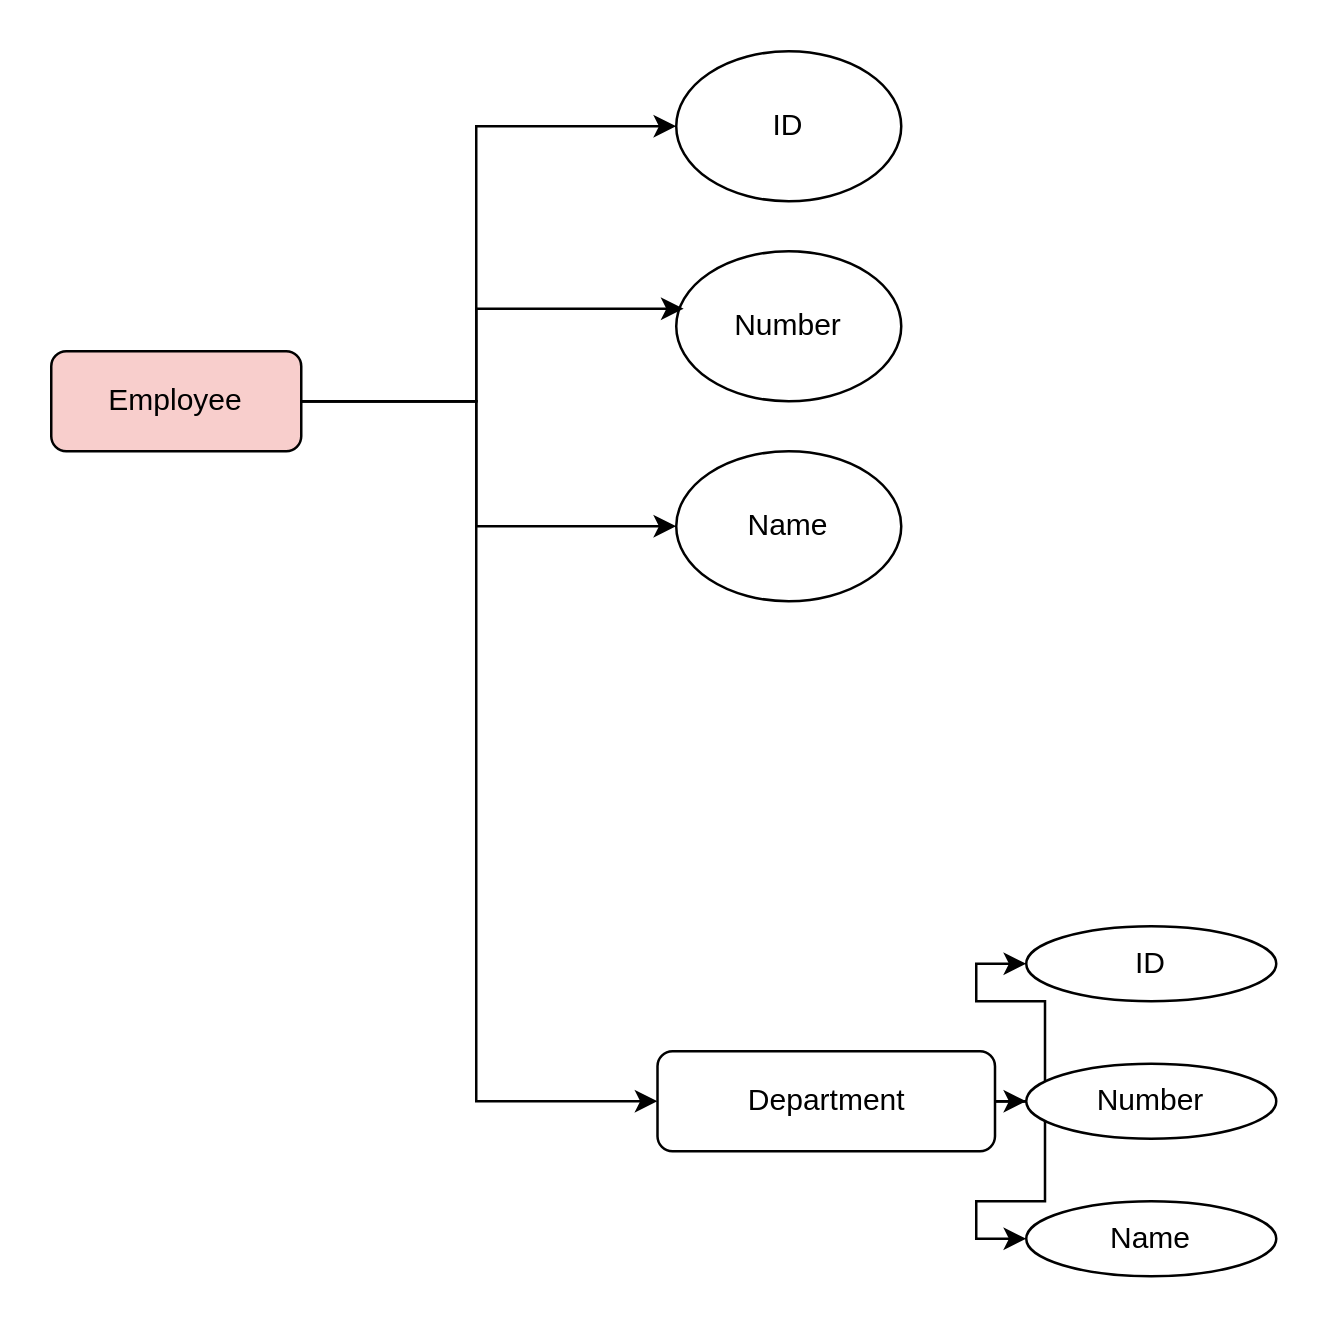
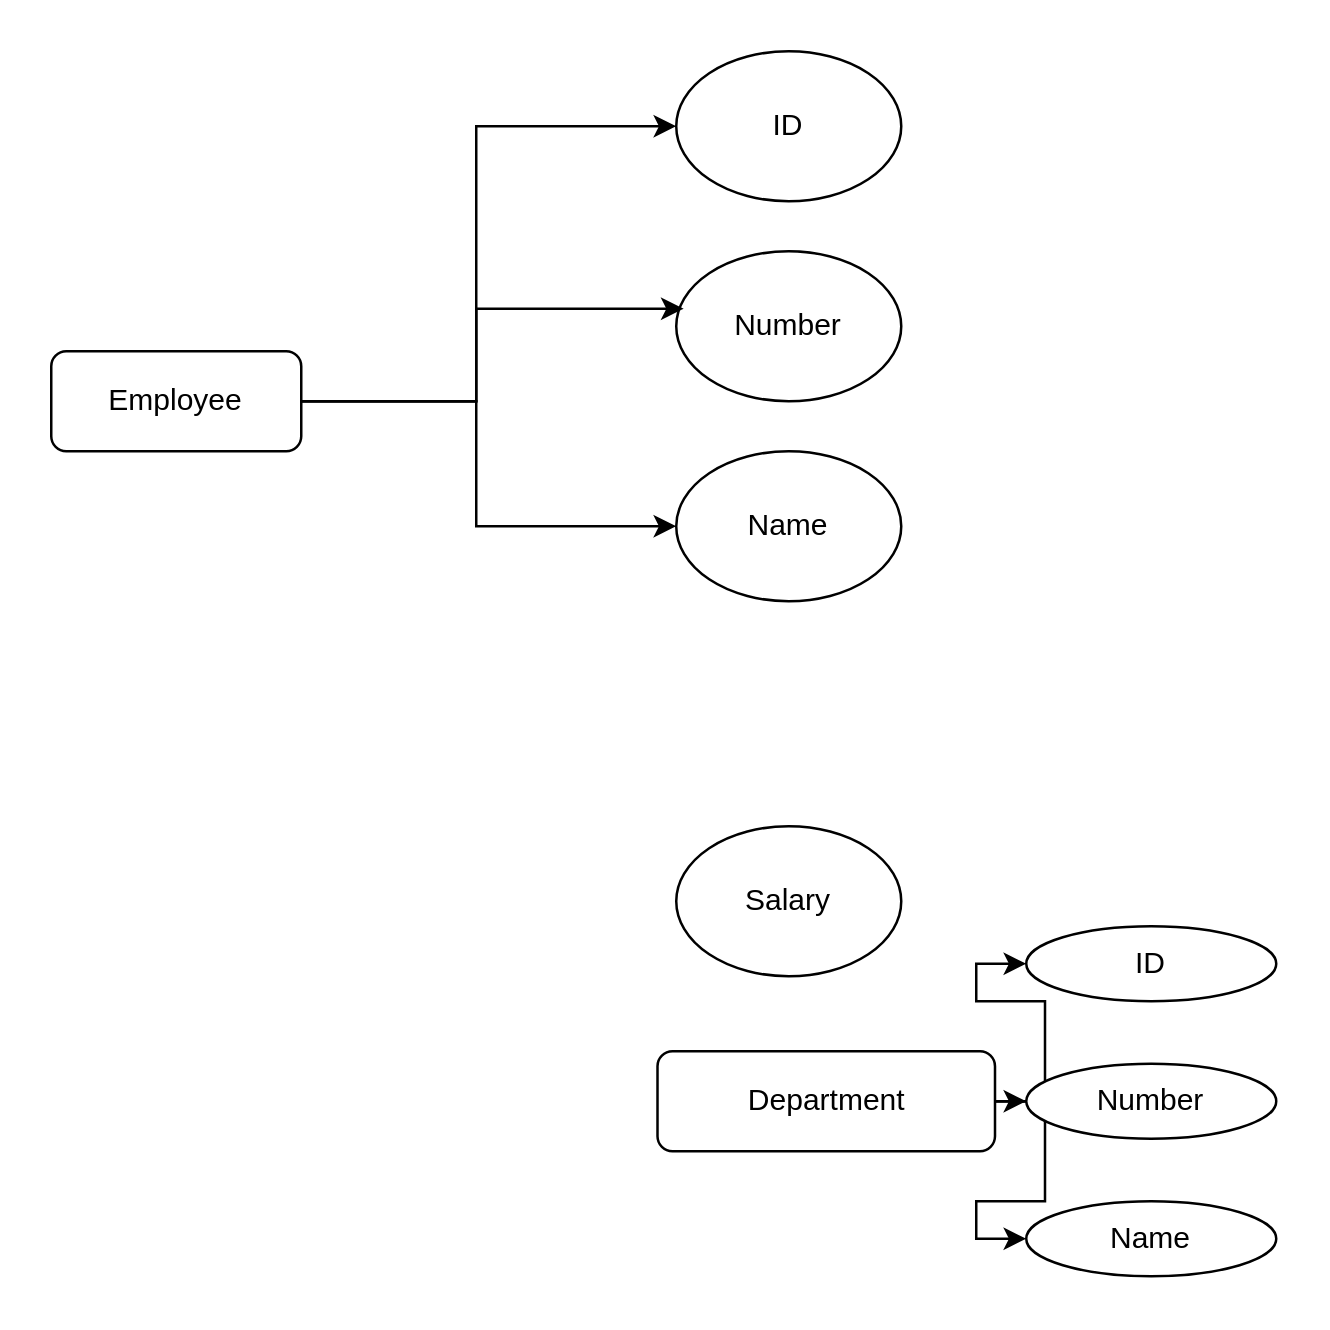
(176, 401) -> (176, 401)
(476, 898) -> none
none -> (789, 901)
